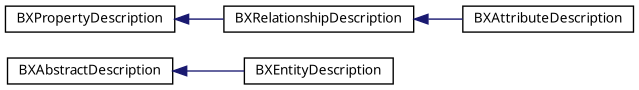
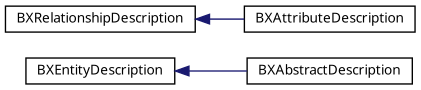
(90, 19) -> none
(216, 71) -> (218, 71)
